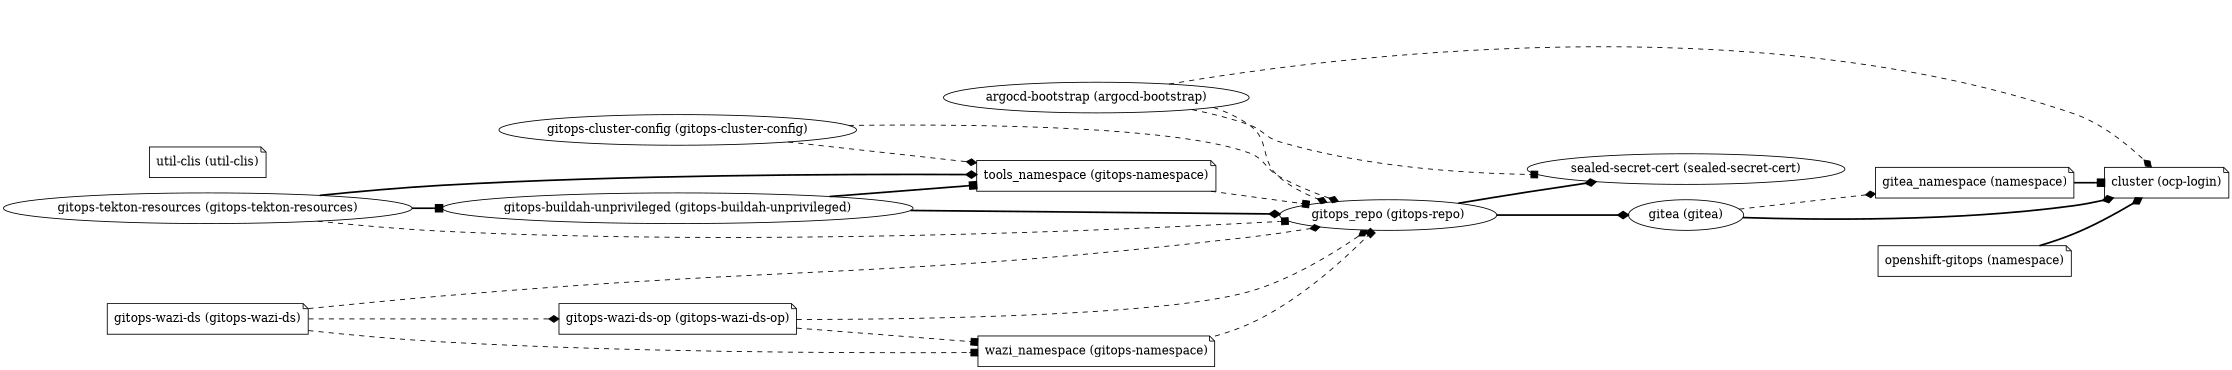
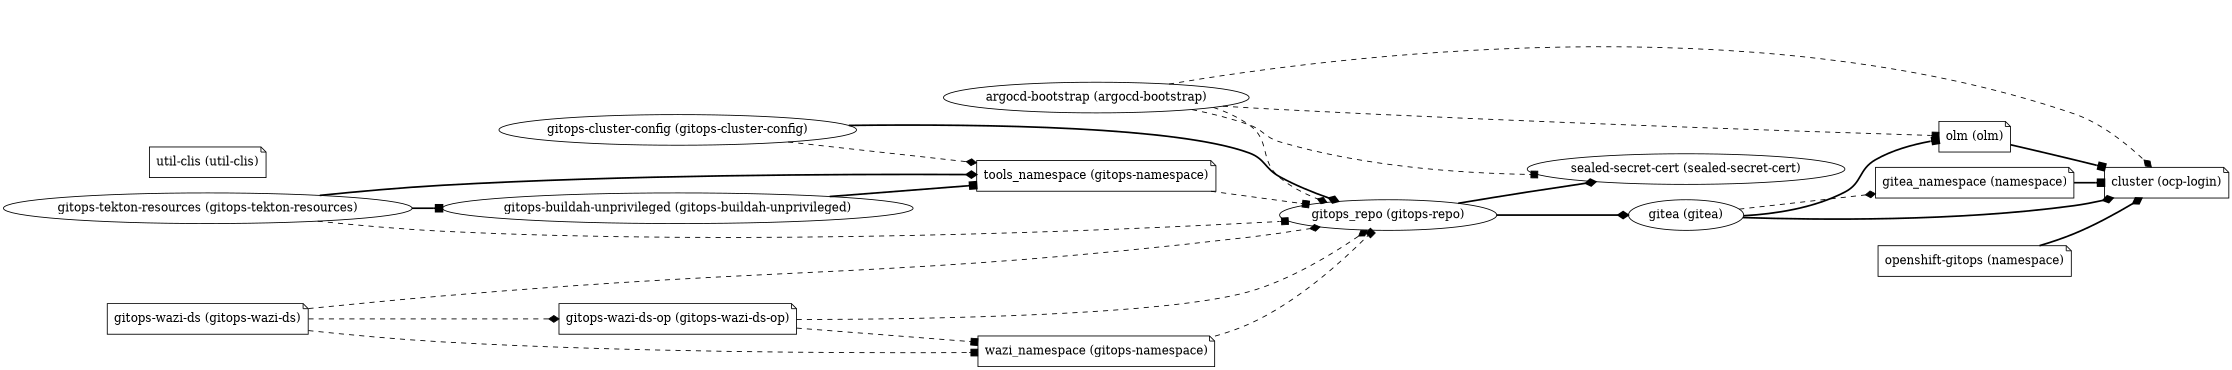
(1096, 130) -> (1096, 130)
none -> (1975, 137)
(1090, 212) -> none
